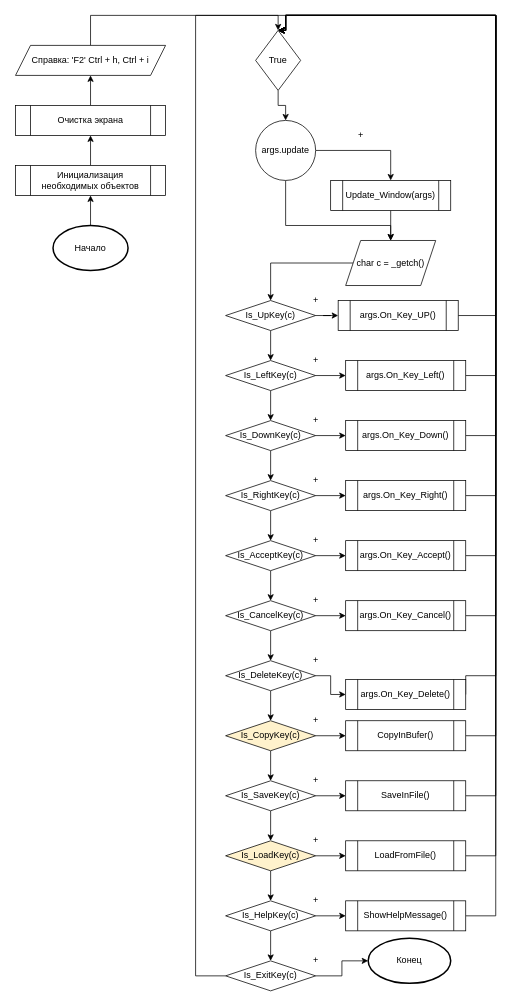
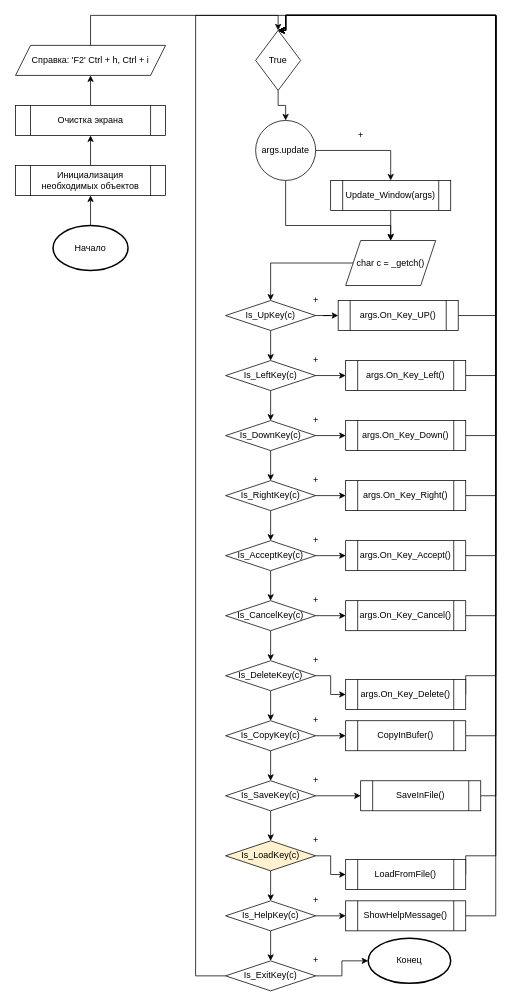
(270, 735) -> (270, 735)
(405, 795) -> (420, 795)
(405, 855) -> (405, 874)
